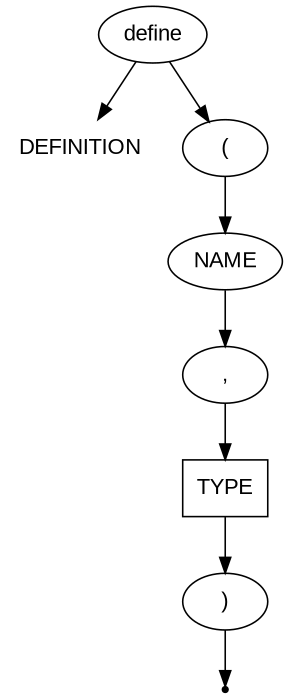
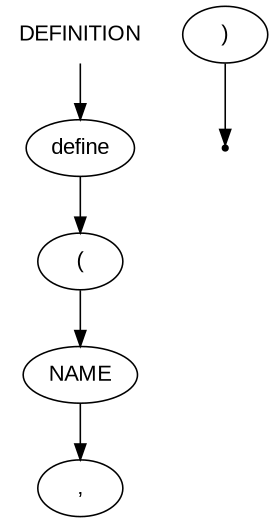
(121, 84) -> (80, 84)
(225, 488) -> none
